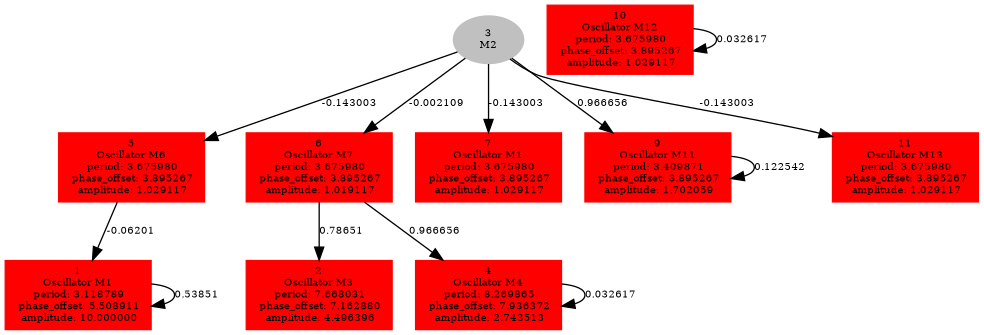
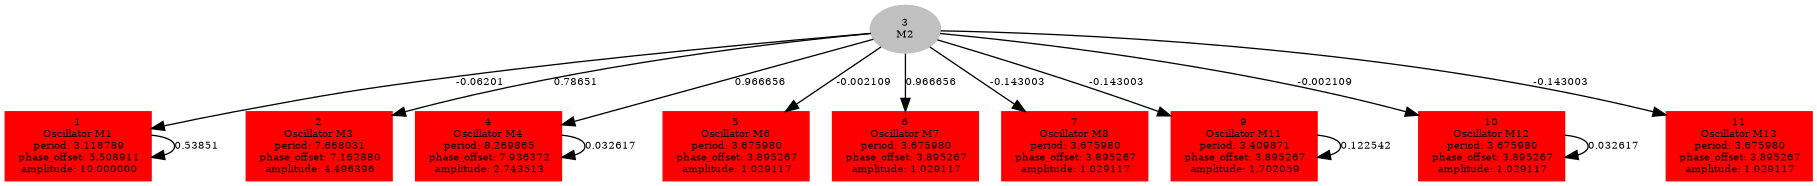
none -> (1174, 64)
(351, 104) -> (866, 82)
(438, 104) -> (933, 82)
(604, 104) -> (1118, 82)
(489, 155) -> (1075, 134)
(319, 190) -> (905, 169)
(108, 225) -> (516, 69)
(319, 225) -> (637, 64)
(399, 227) -> (724, 80)
